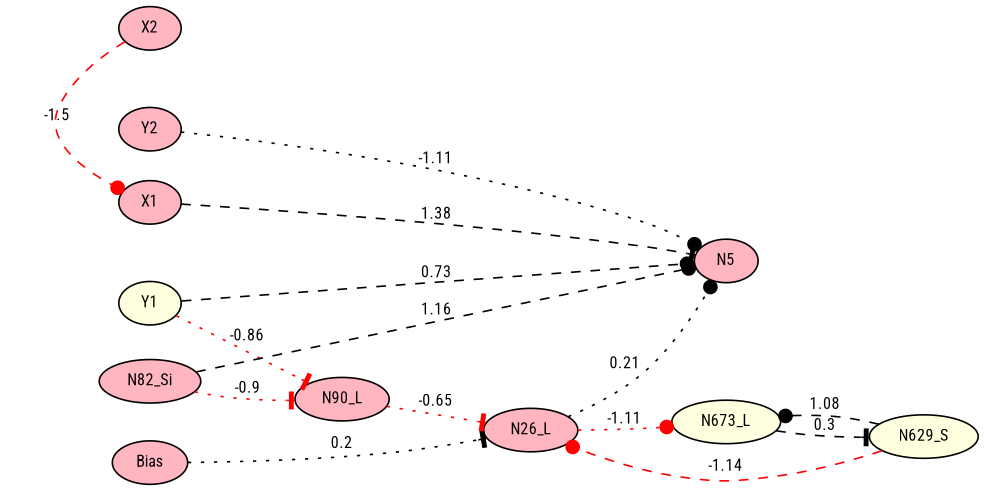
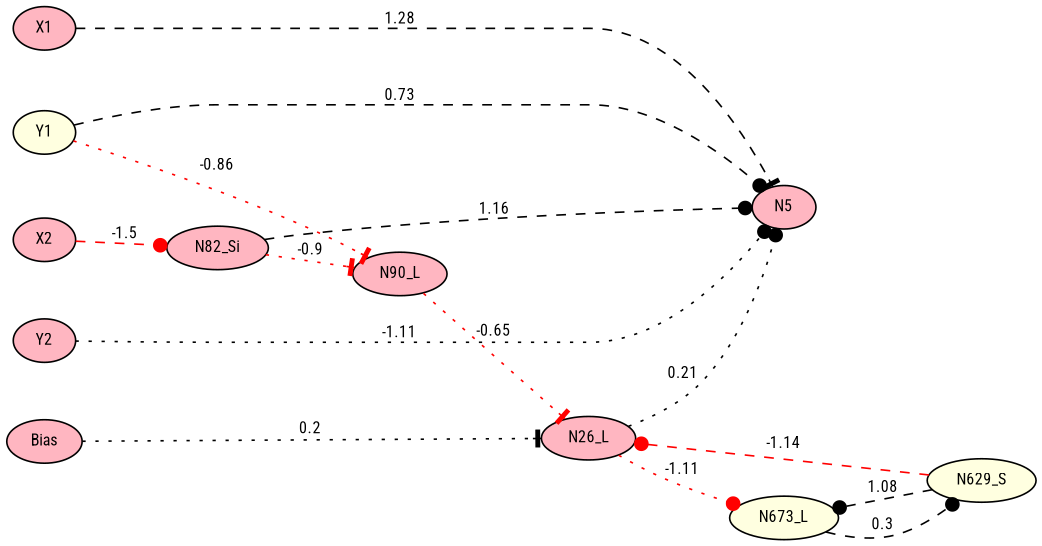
(58, 111) -> (114, 243)
(436, 215) -> (400, 19)
(818, 436) -> (890, 536)
